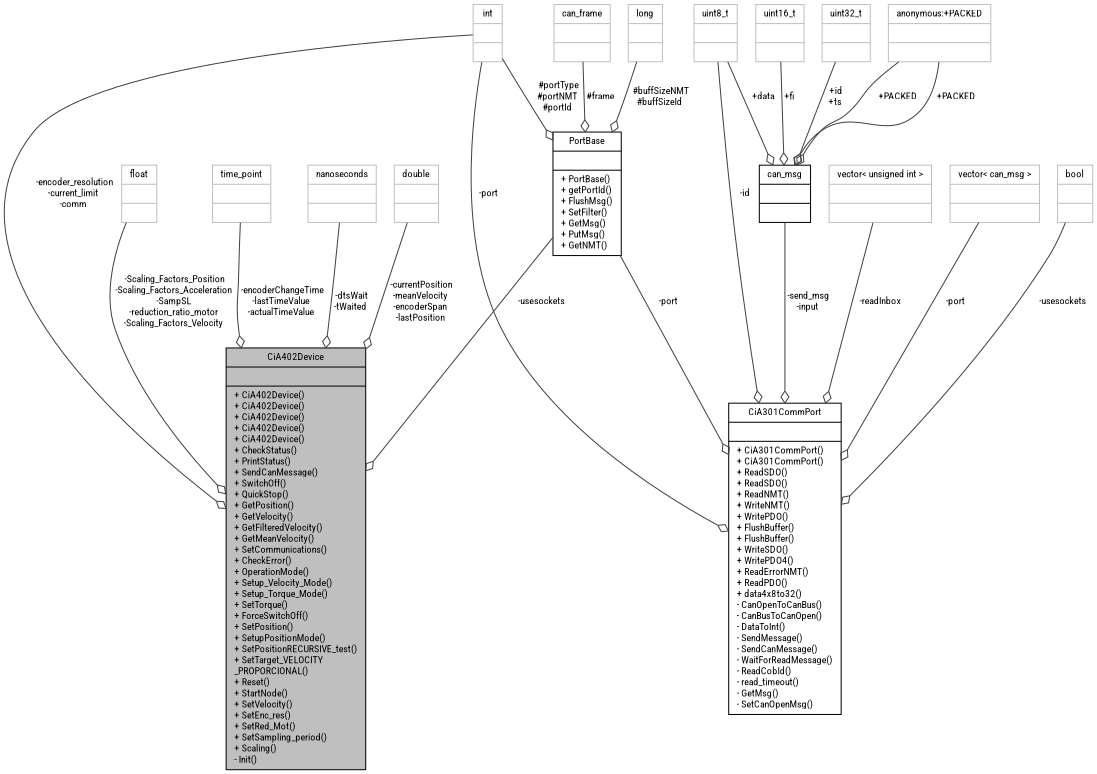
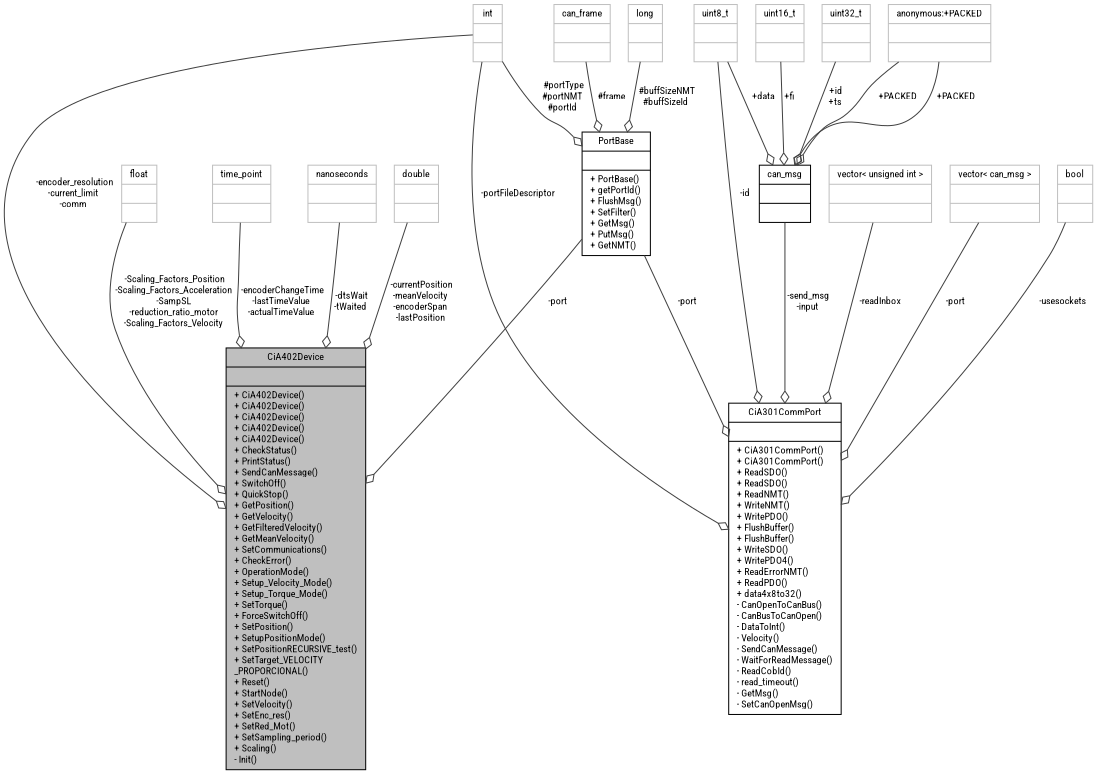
(488, 194) -> (517, 194)
(540, 302) -> (557, 302)
(770, 638) -> (758, 638)
